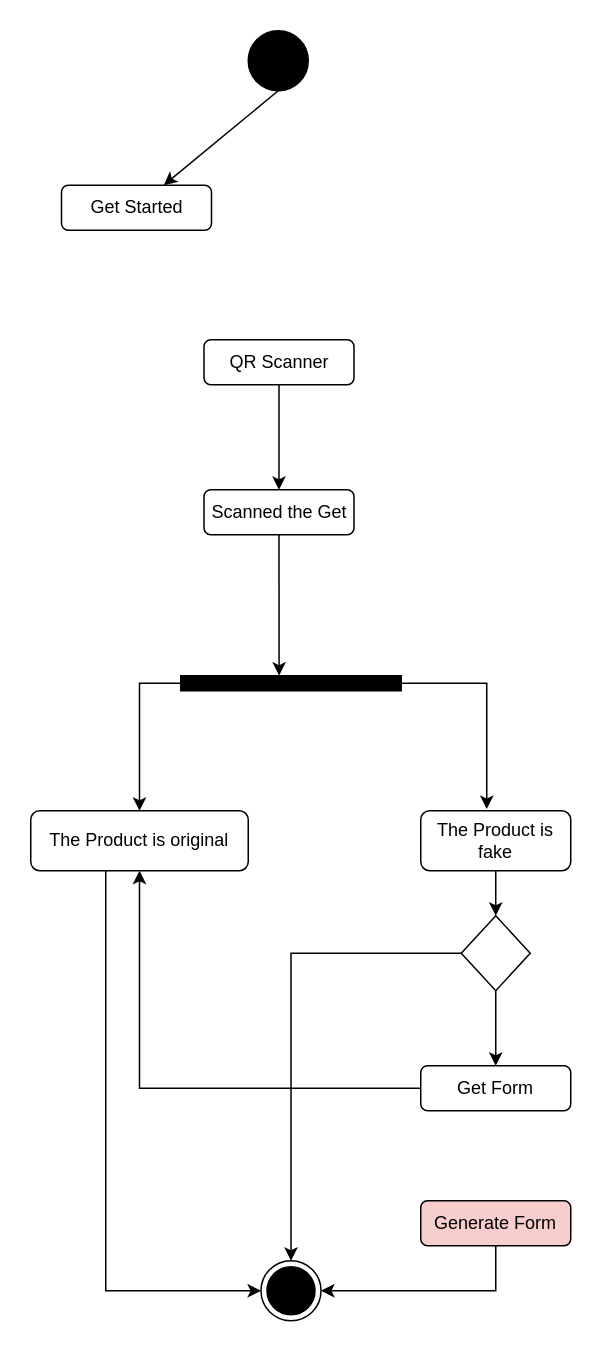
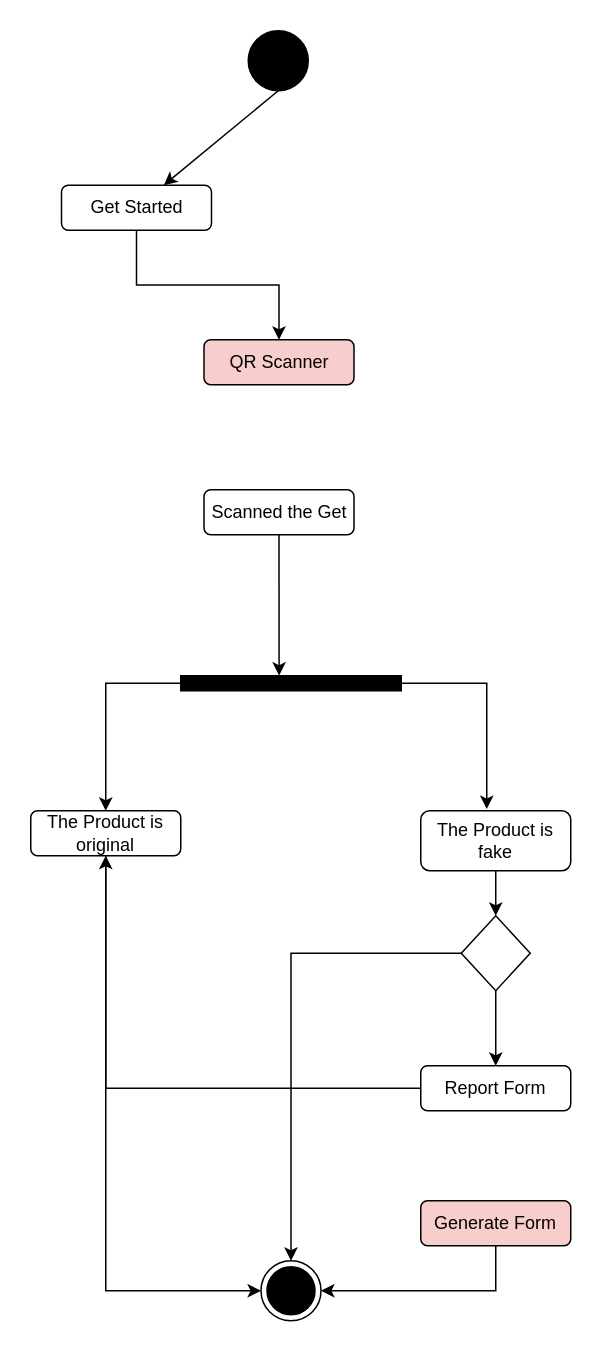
none -> (203, 285)
(279, 362) -> (279, 362)
(279, 432) -> none
(140, 841) -> (106, 833)
(496, 1088) -> (496, 1088)
